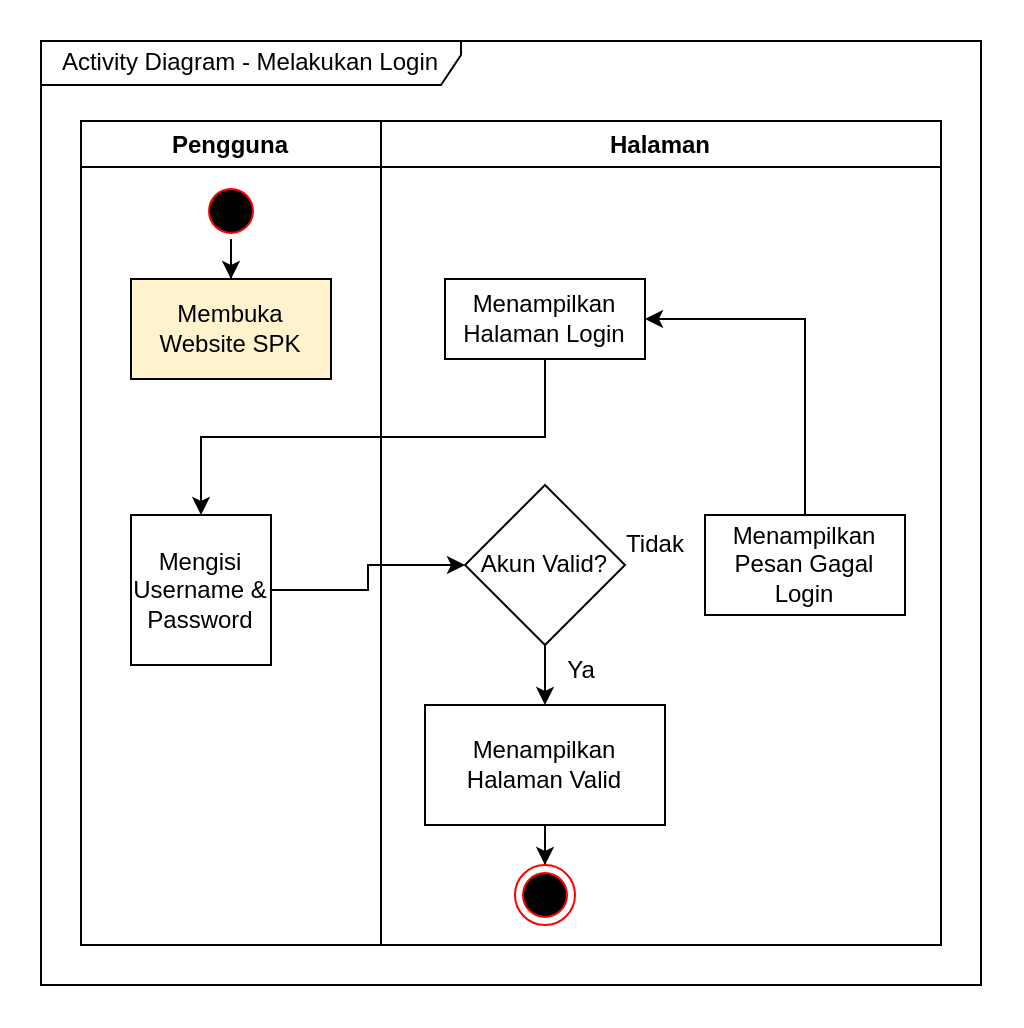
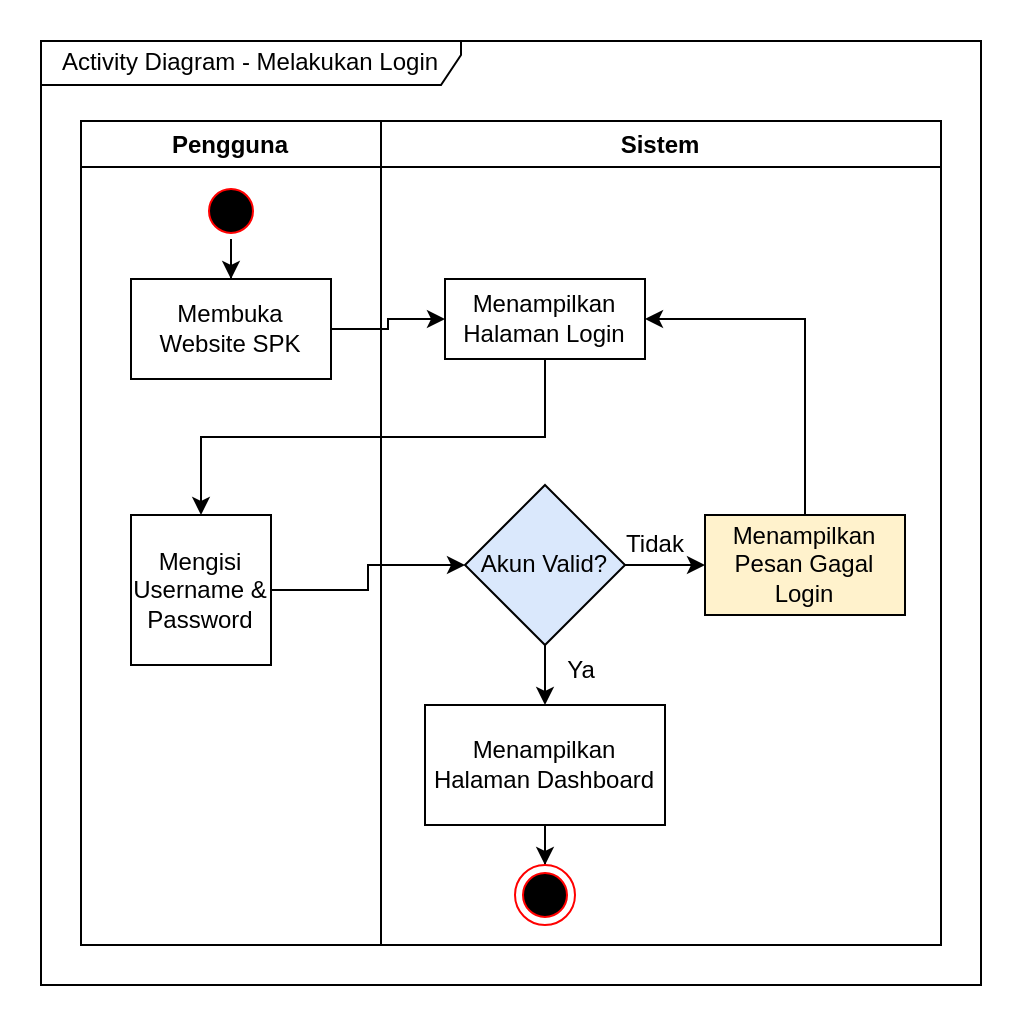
(660, 145) -> (660, 145)
none -> (403, 319)
(231, 329) -> (231, 329)
(545, 565) -> (545, 565)
none -> (658, 565)
(805, 565) -> (805, 565)
(545, 765) -> (545, 765)
